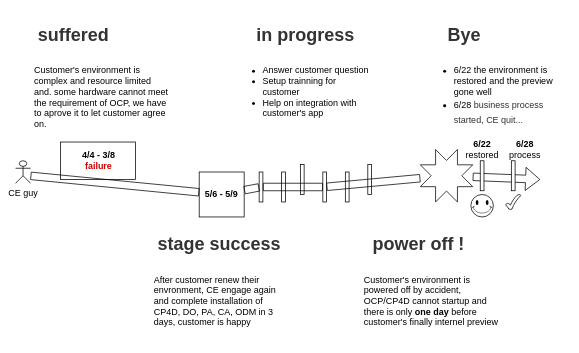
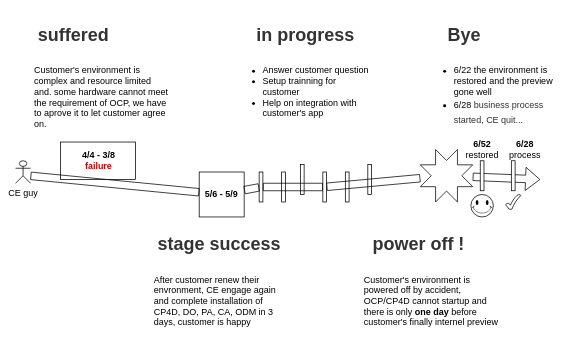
(483, 150) -> (483, 150)
